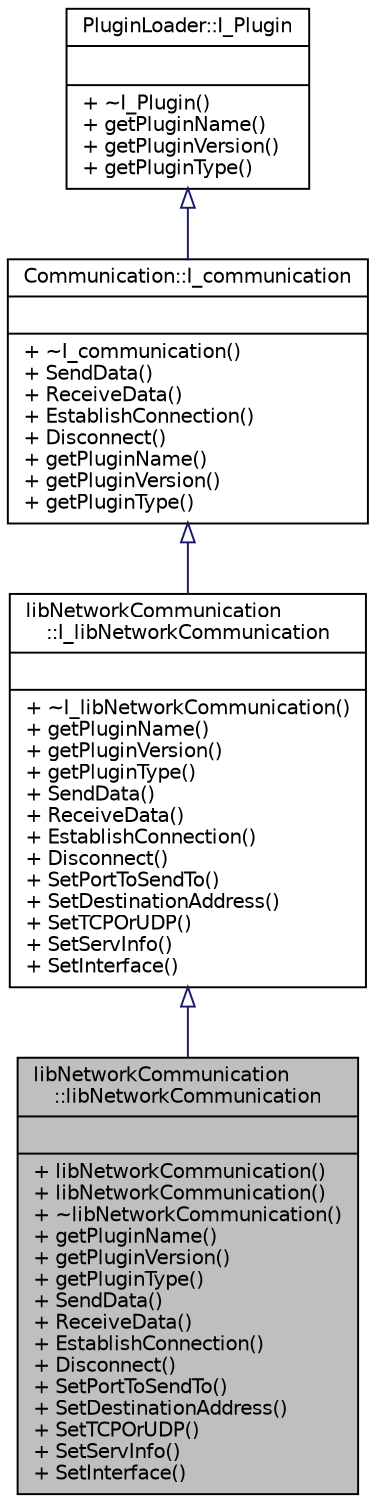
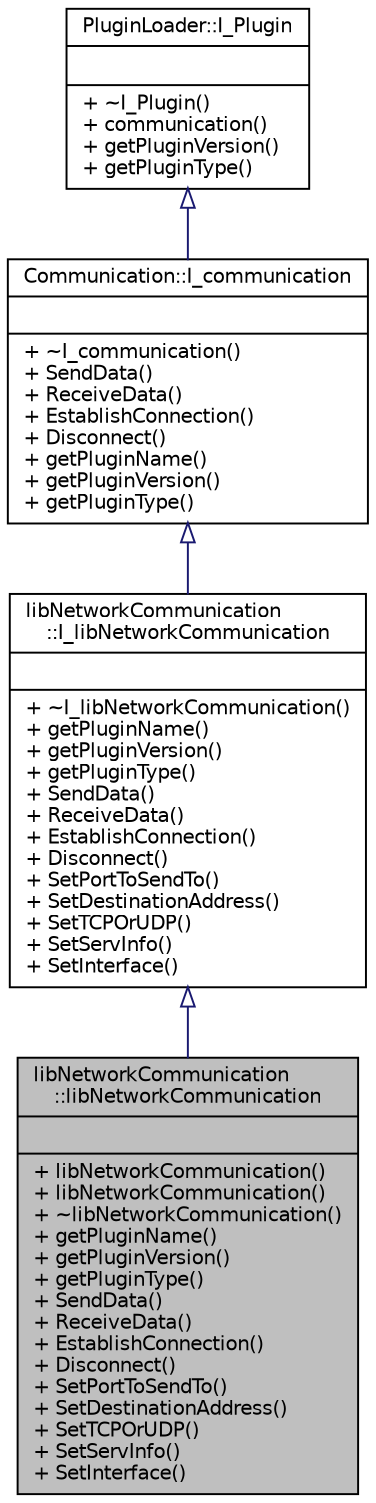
(174, 125) -> (175, 125)
